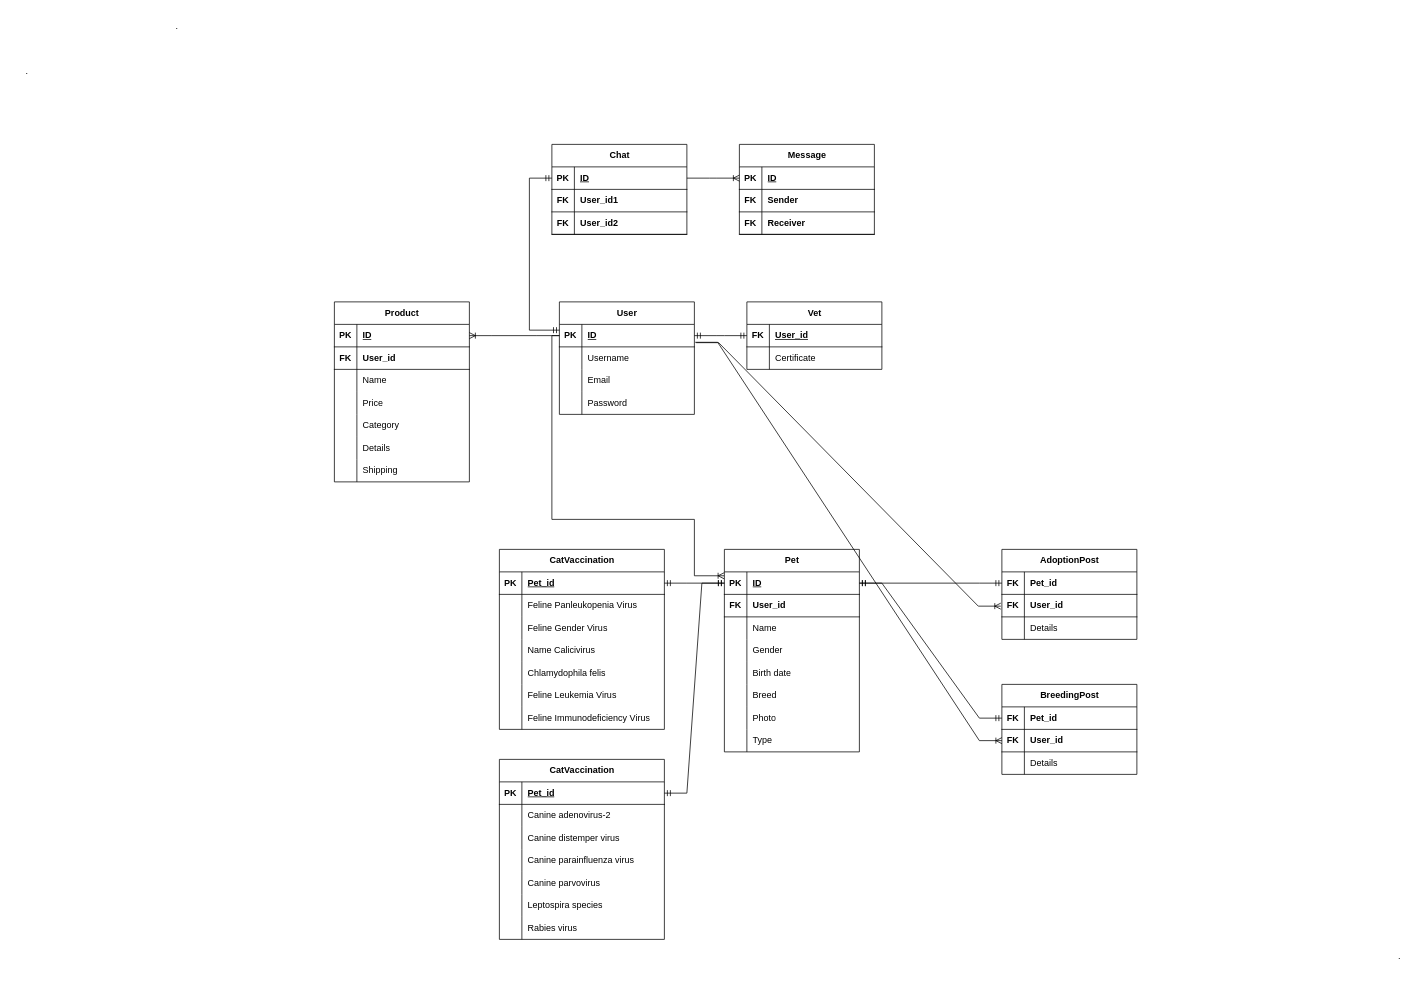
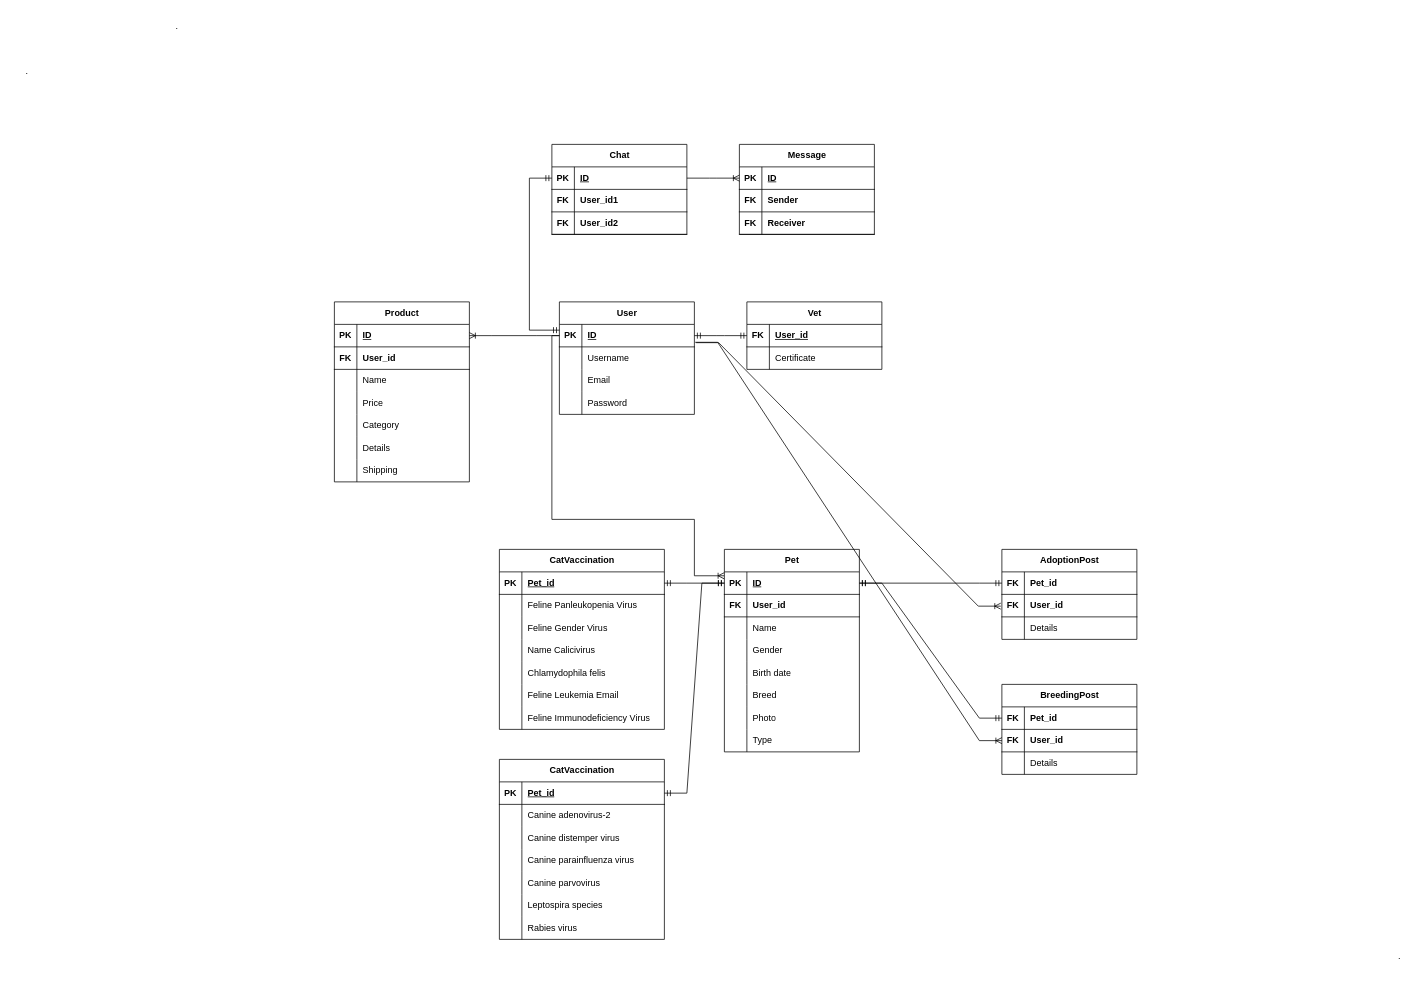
(574, 696) -> (572, 696)
